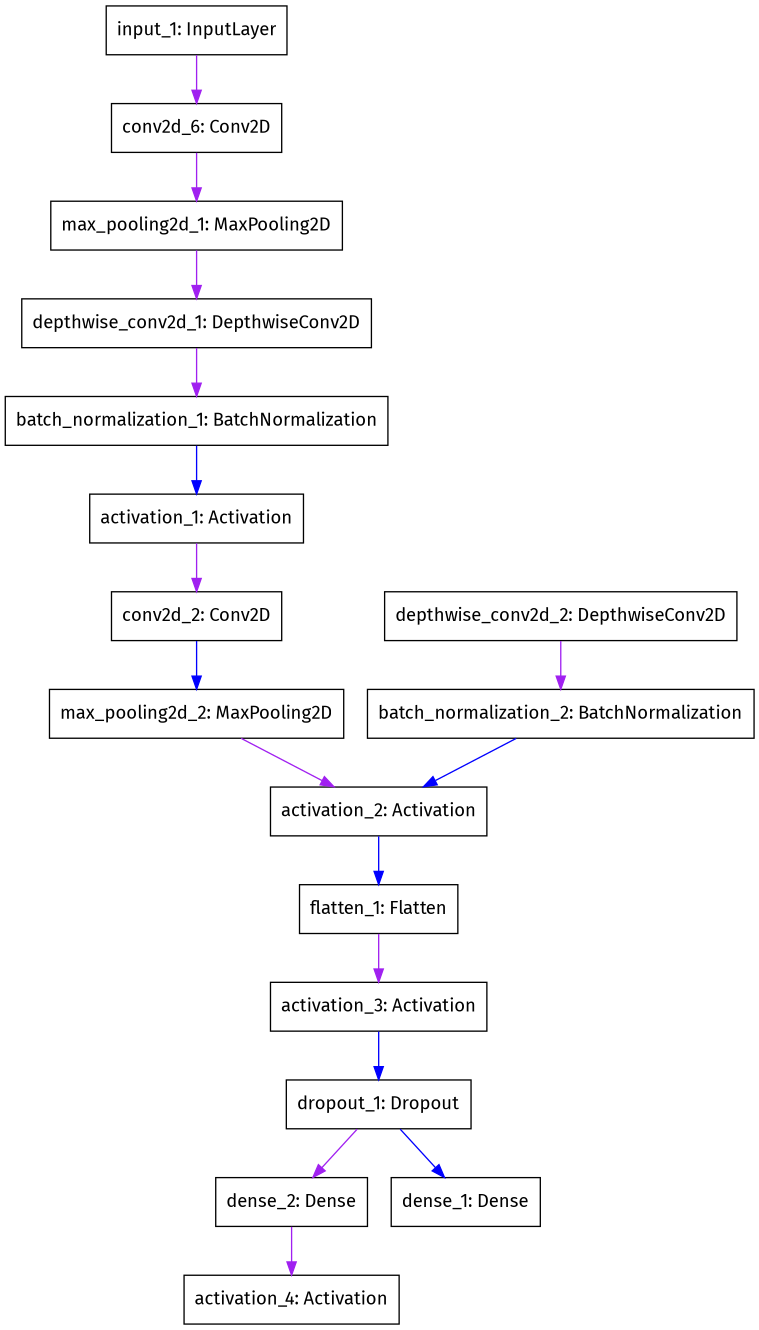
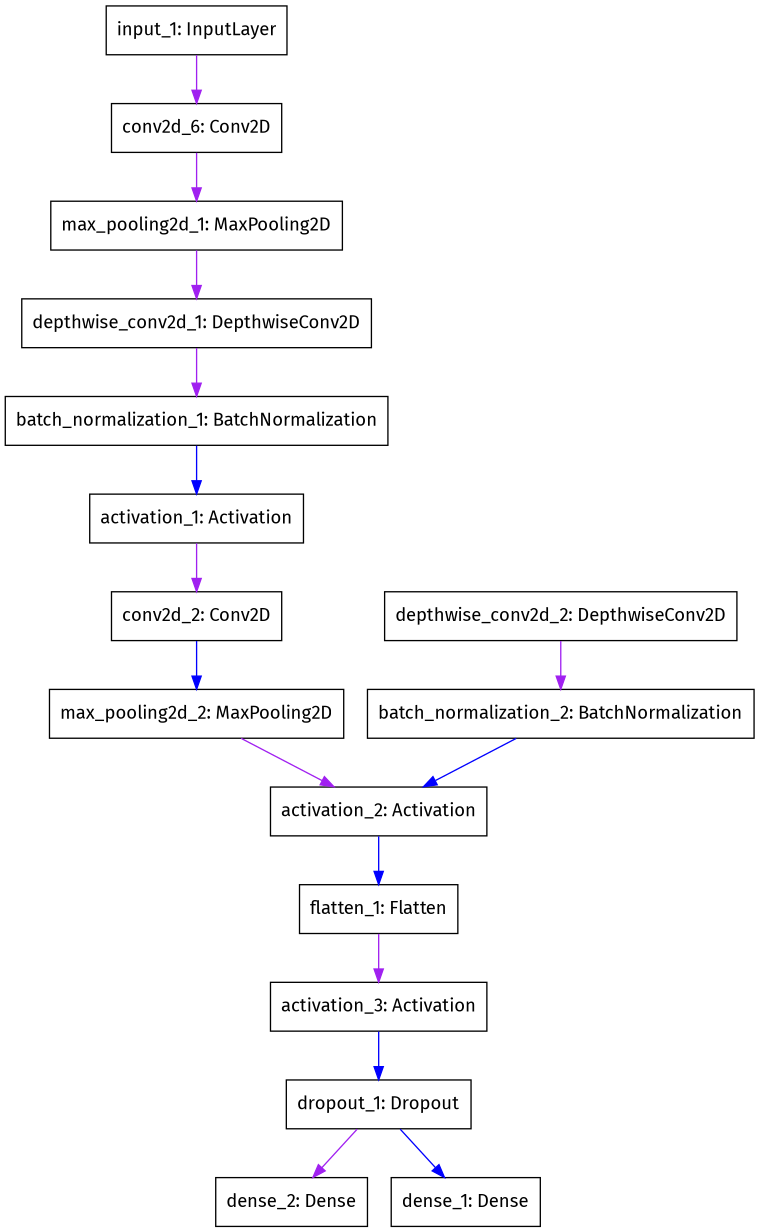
(292, 1300) -> none
